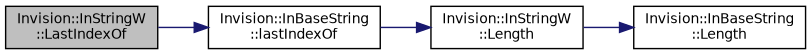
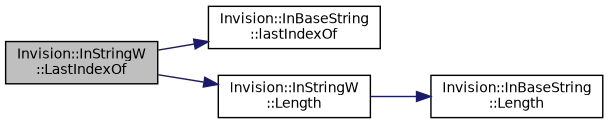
(398, 27) -> (181, 78)
